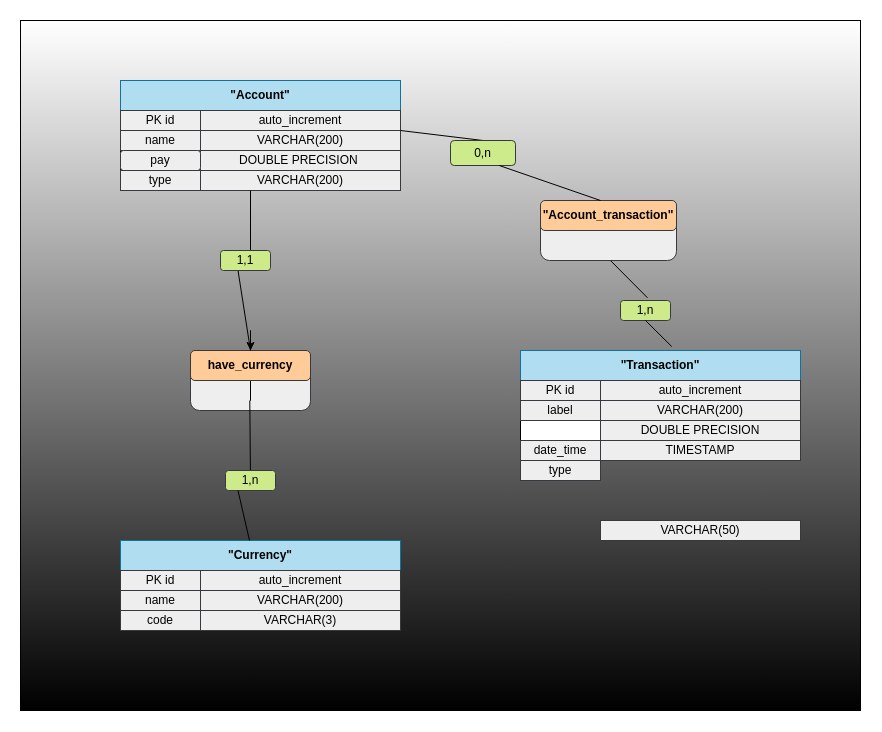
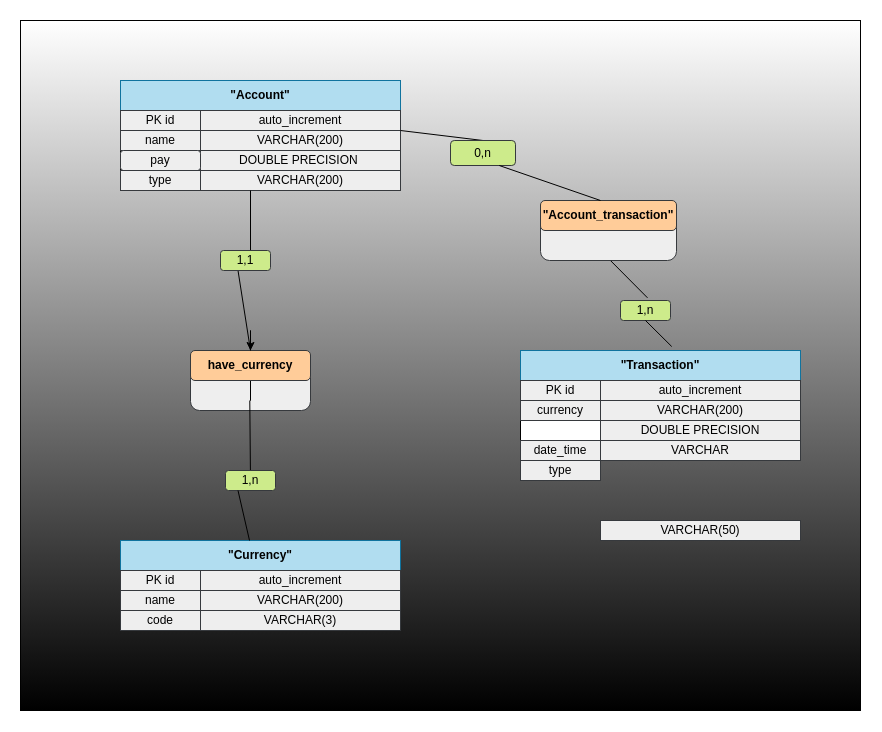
(561, 411) -> (561, 411)
(701, 451) -> (701, 451)
